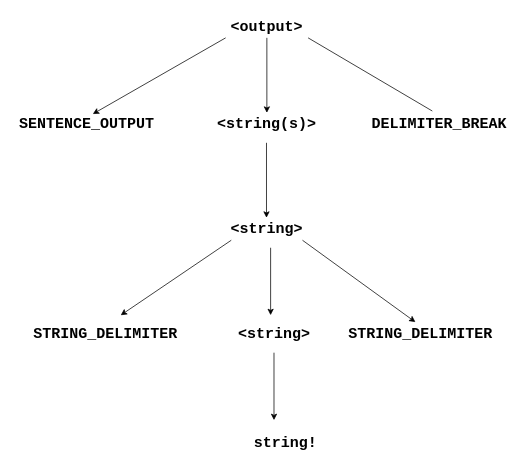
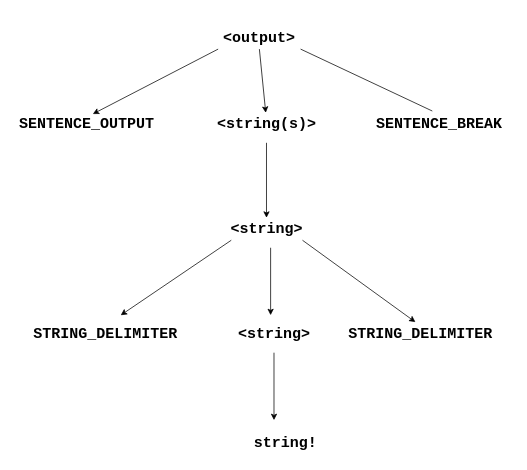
(267, 27) -> (259, 38)
(439, 124) -> (439, 124)
